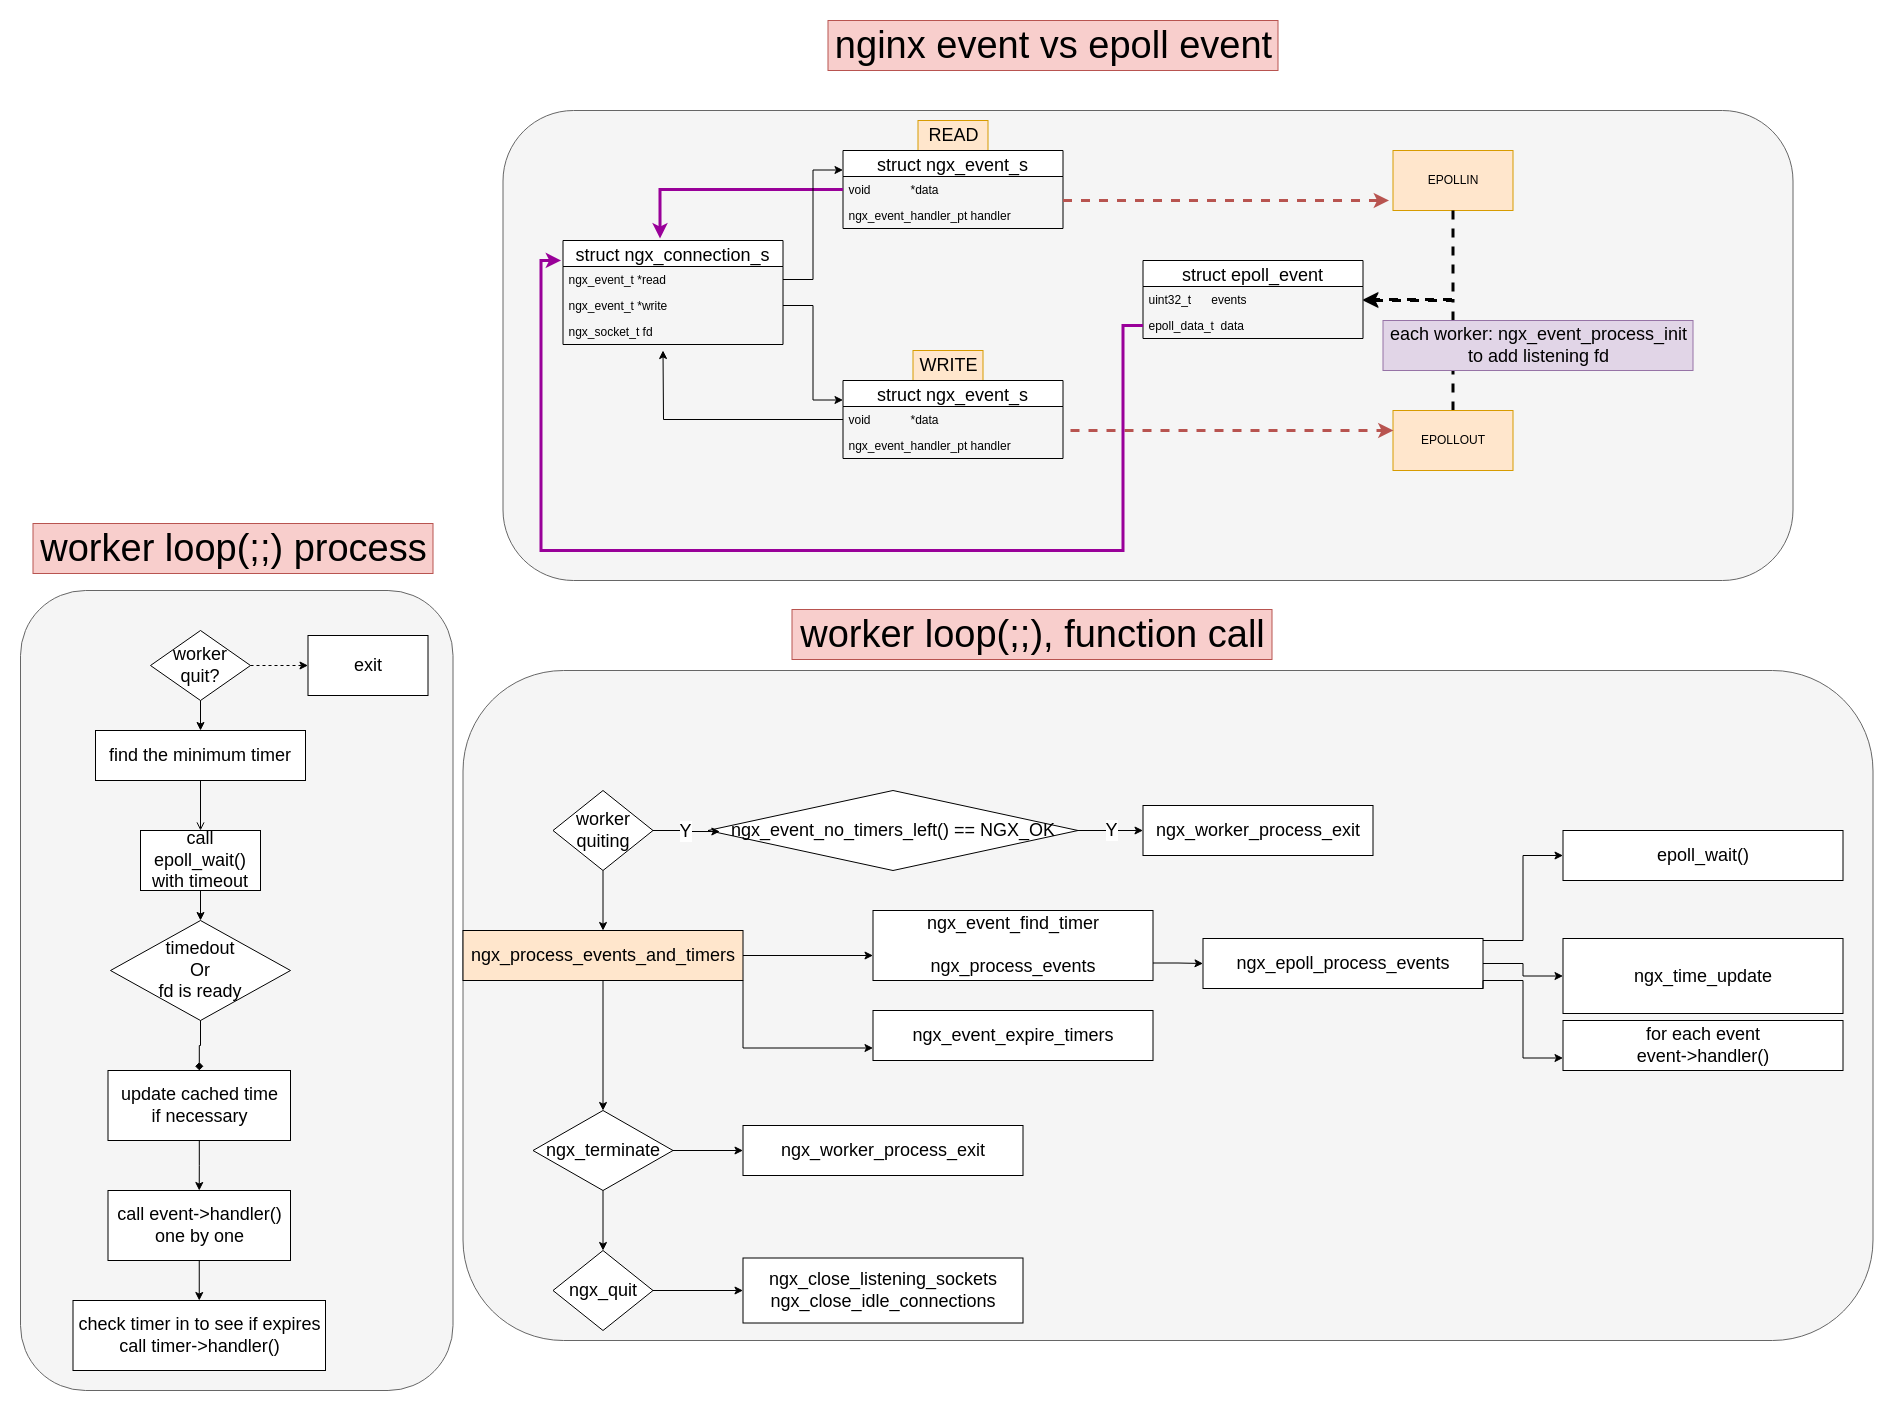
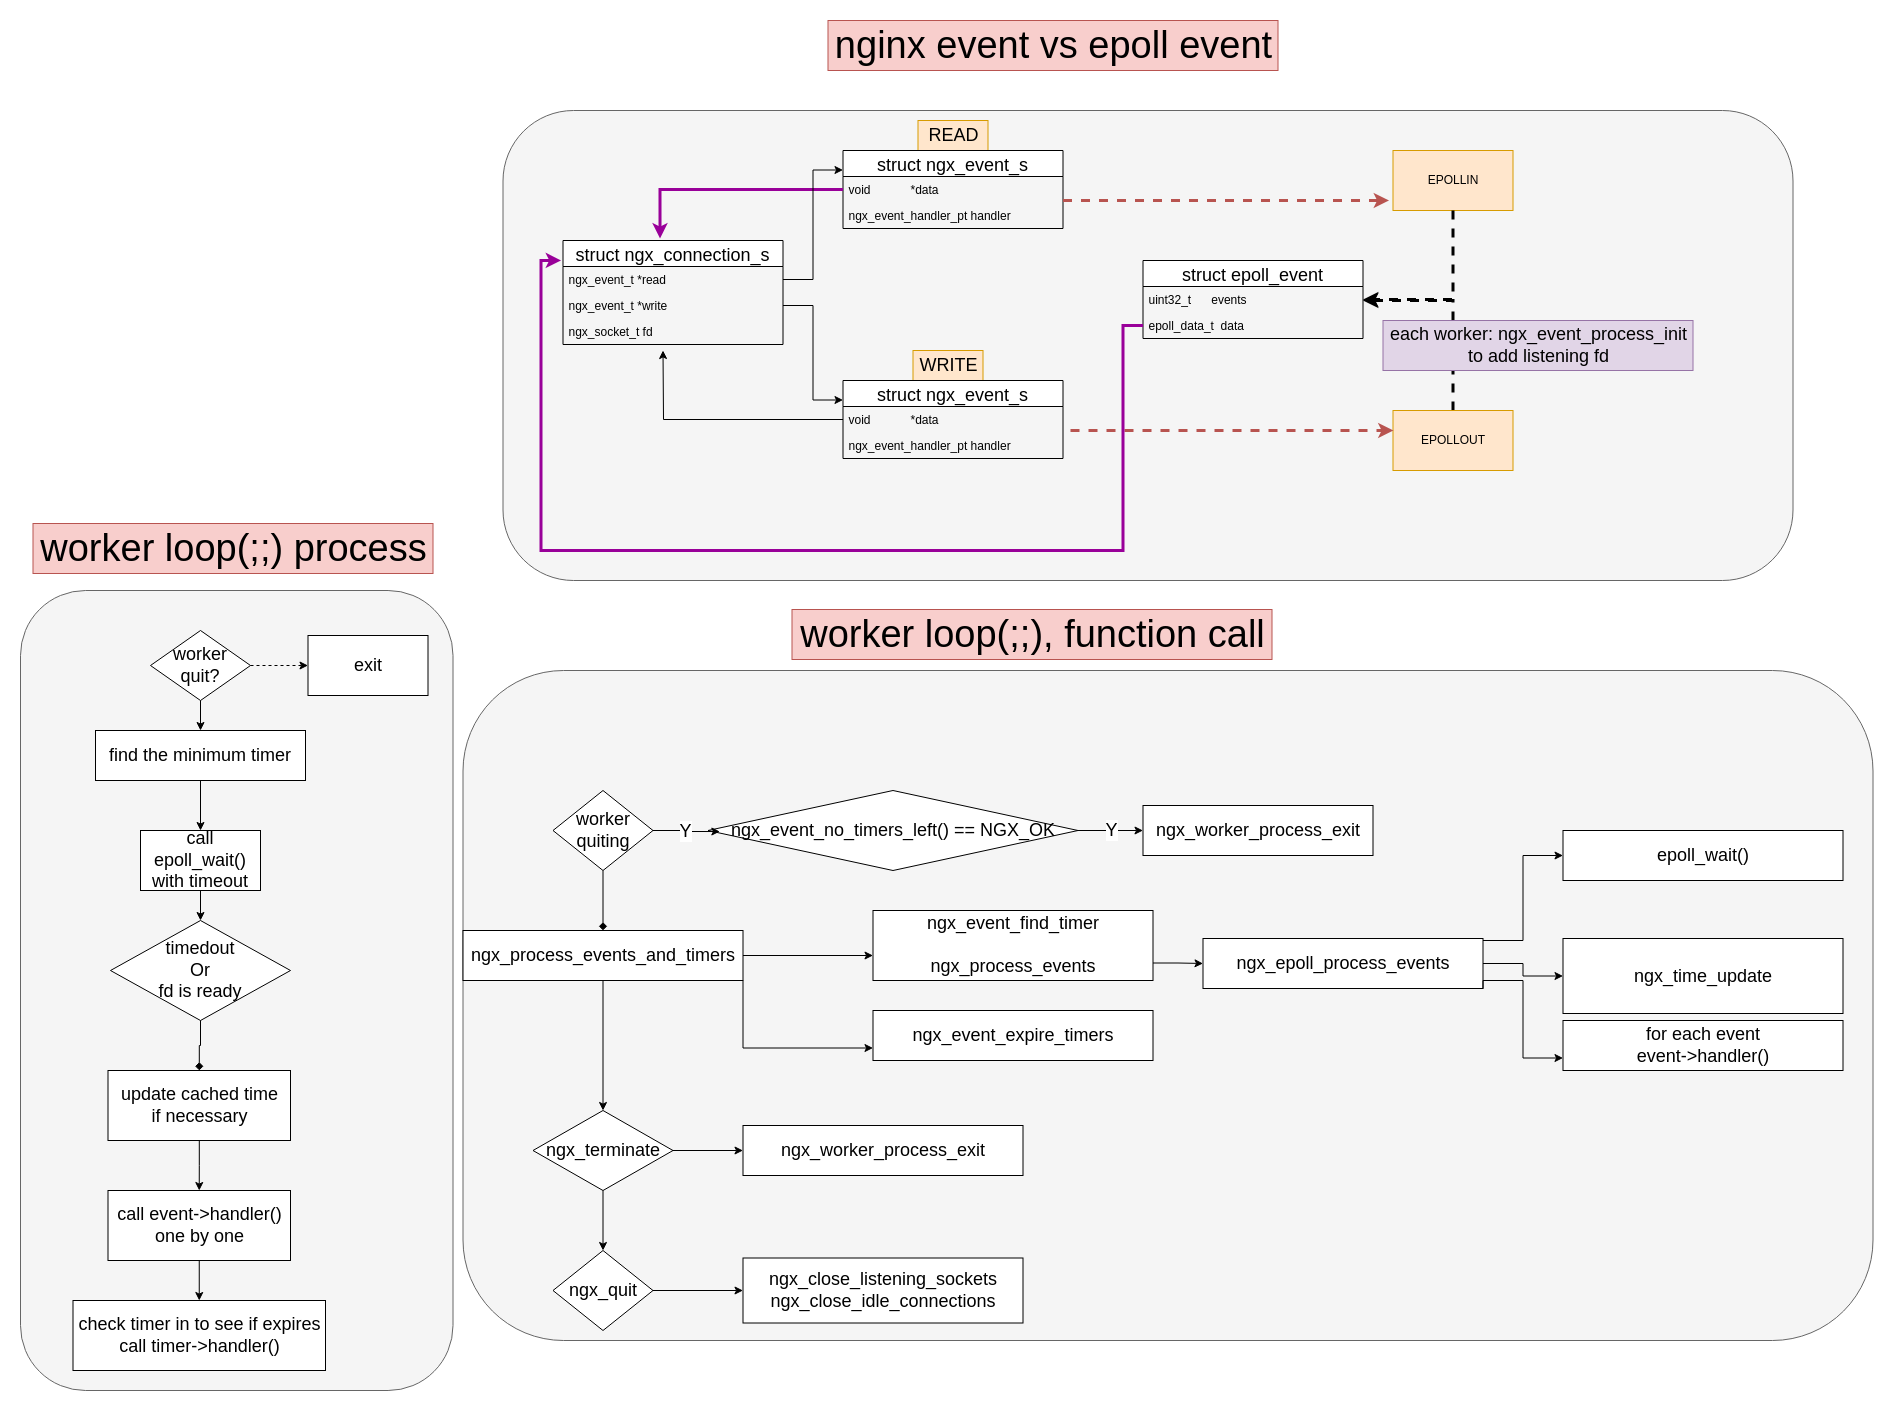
(201, 824) -> (201, 822)
(603, 922) -> (603, 921)
(603, 956) -> (603, 956)
